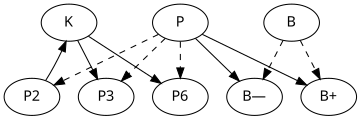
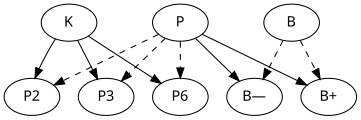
(54, 66) -> (47, 54)
